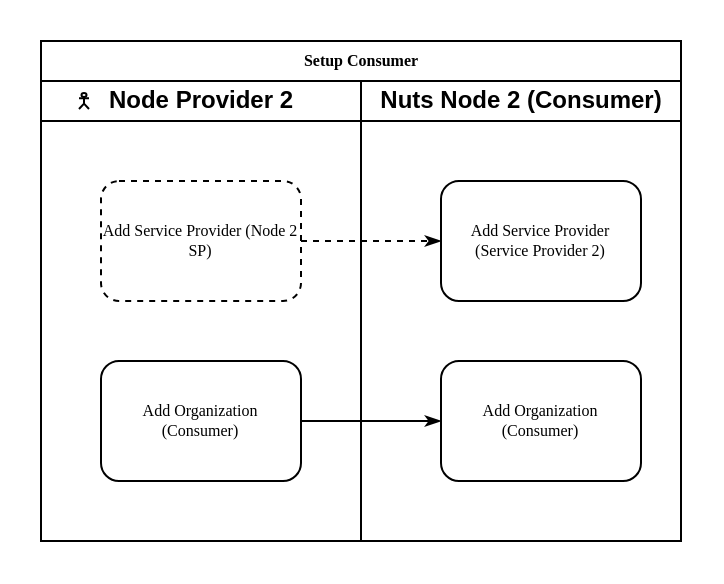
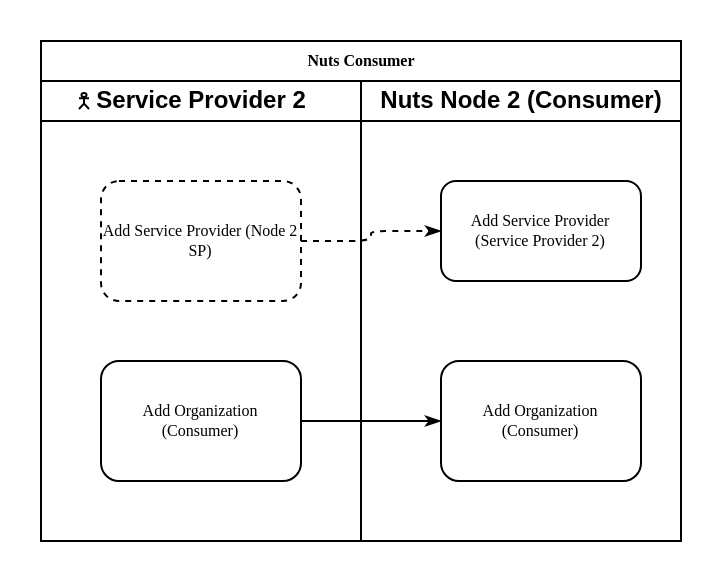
(362, 61) -> (362, 61)
(202, 101) -> (202, 101)
(541, 241) -> (541, 231)
